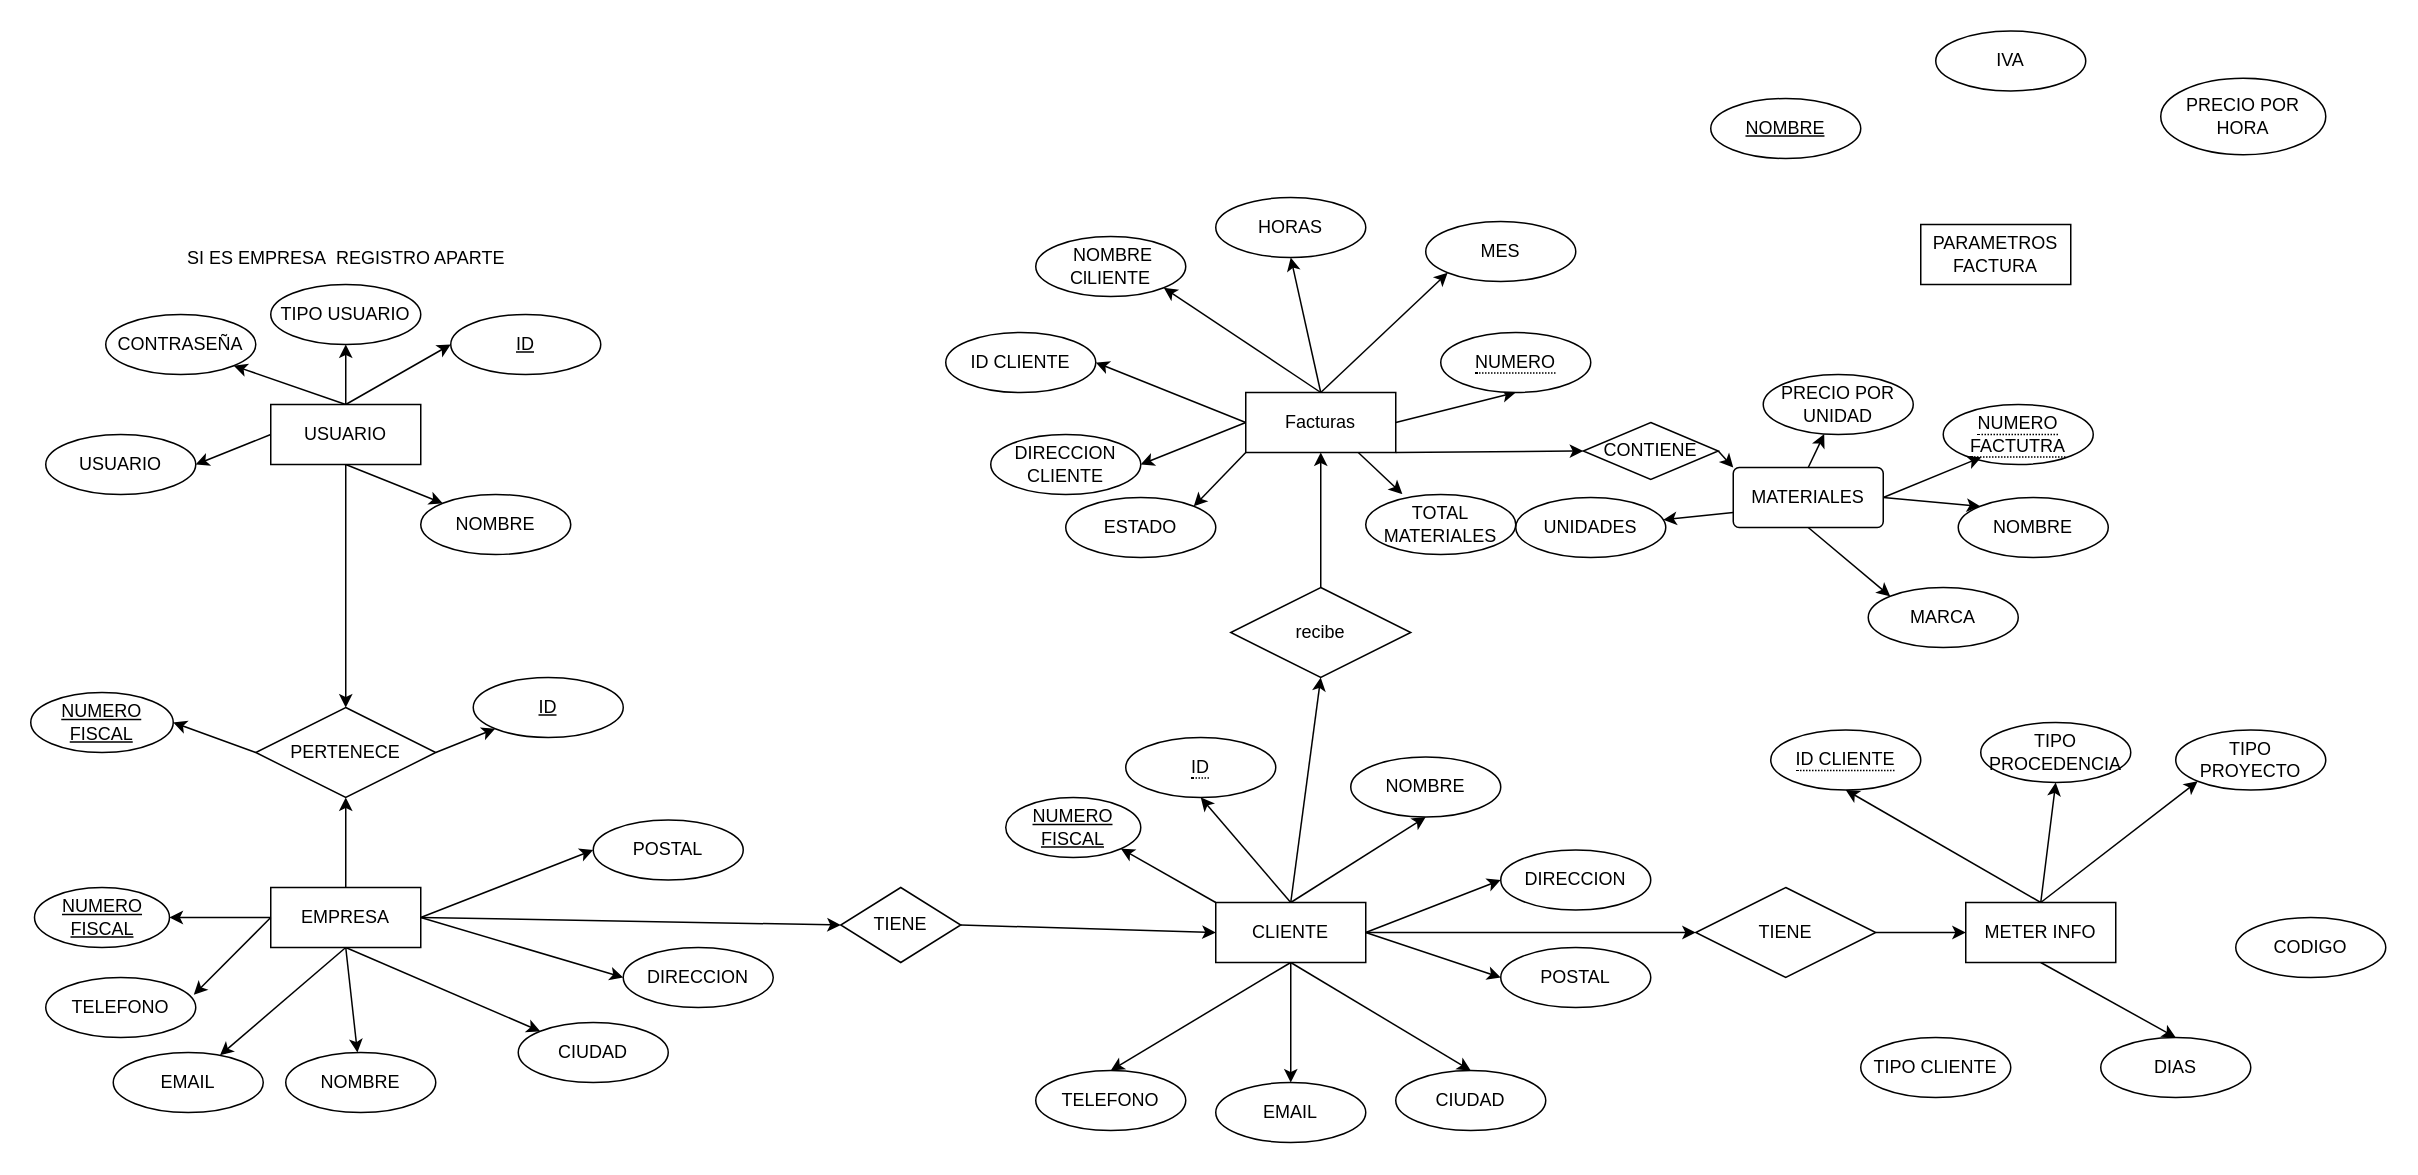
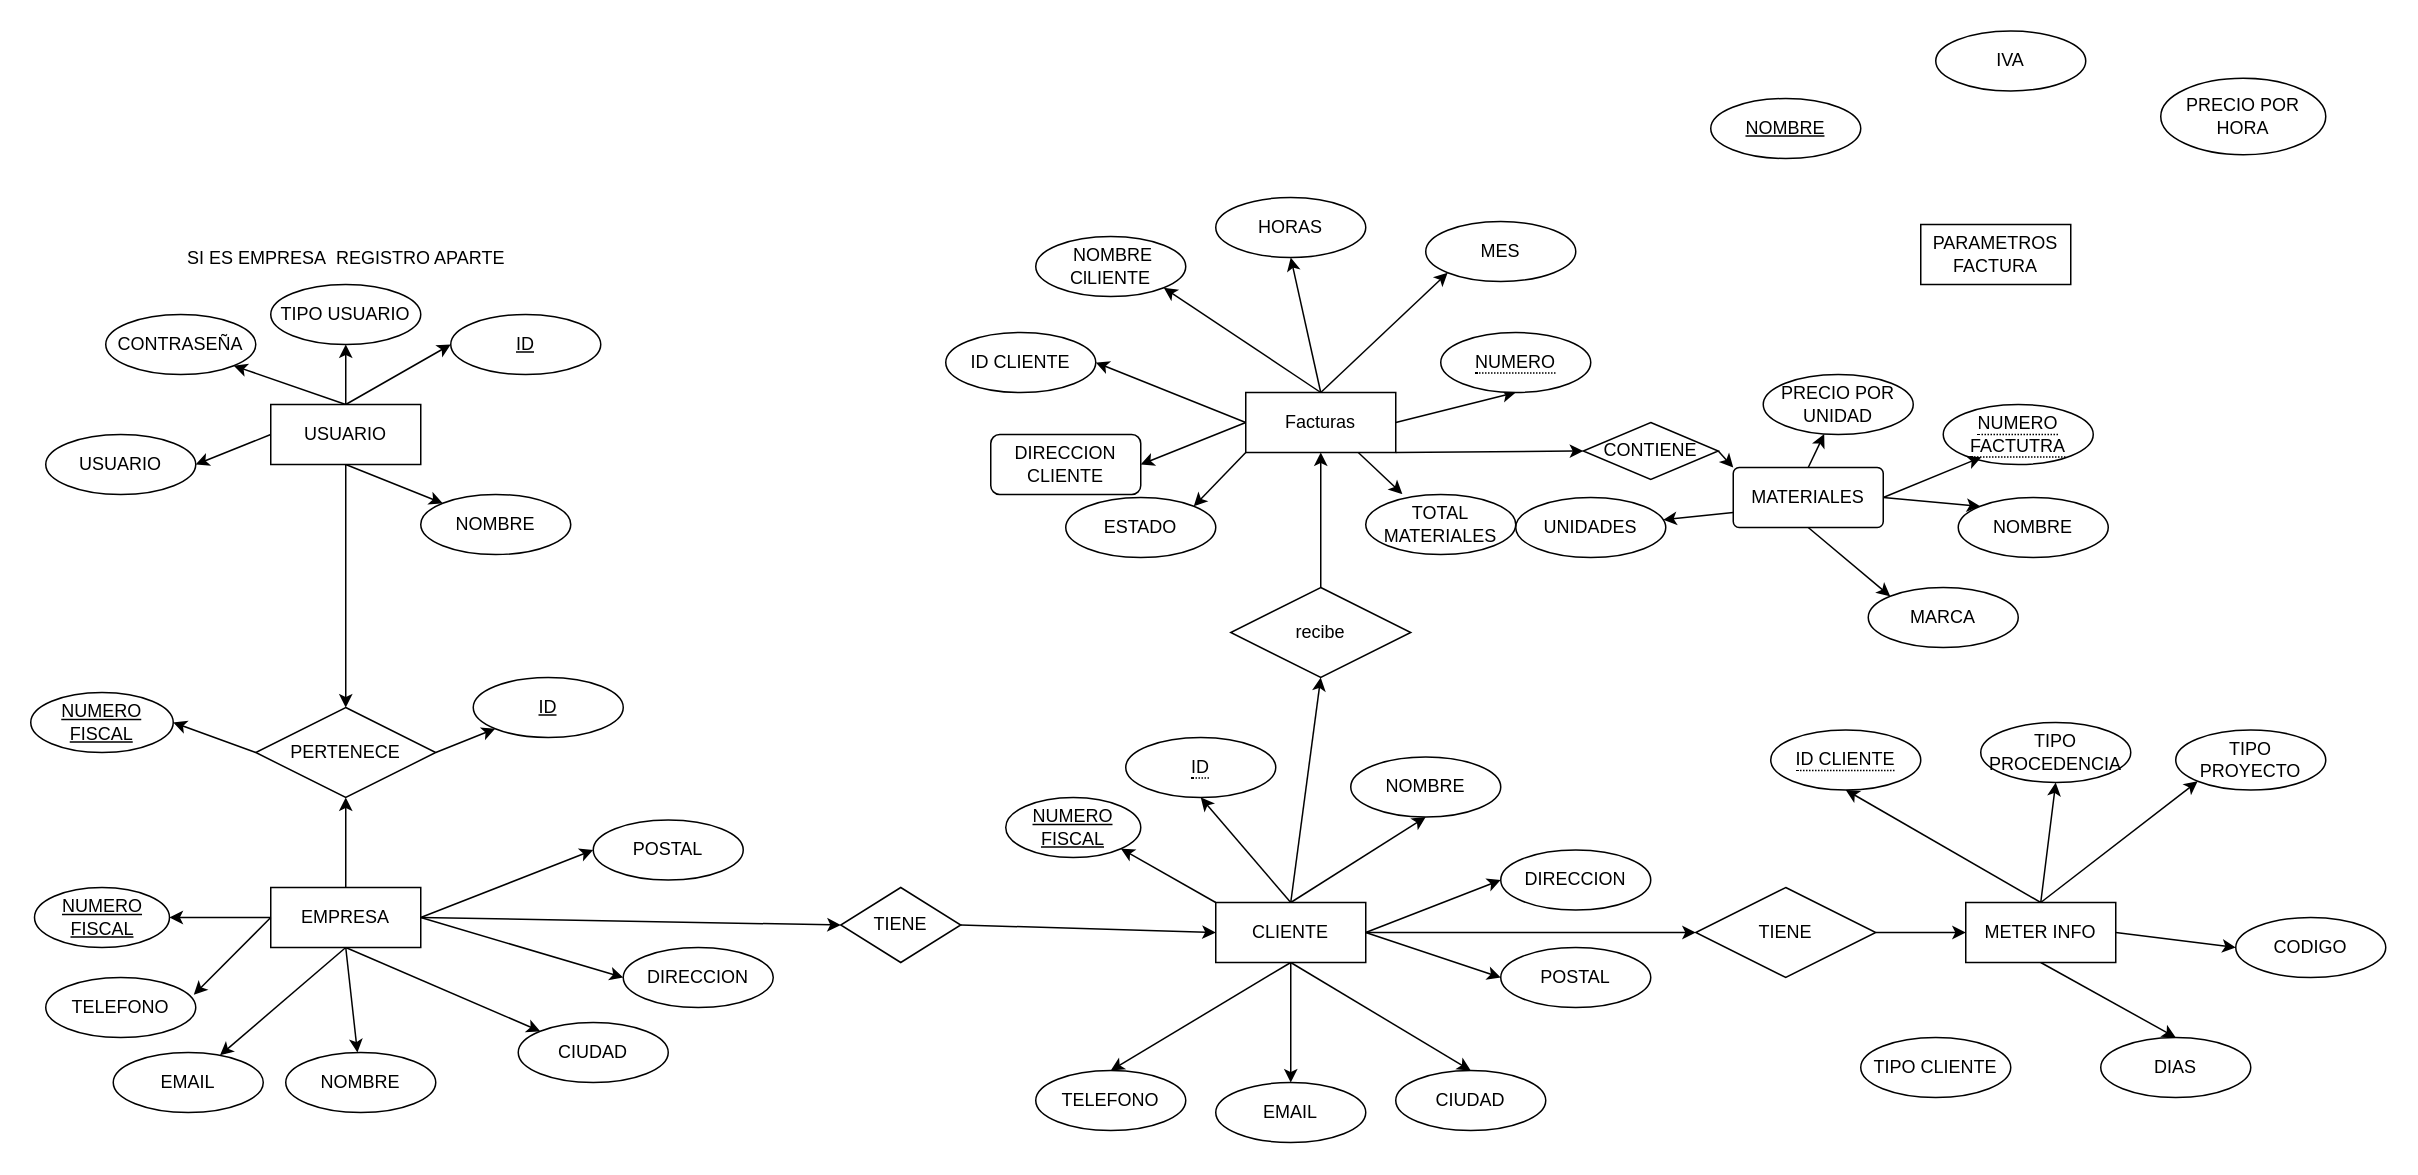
(1066, 464) -> (1066, 464)
none -> (2171, 939)
